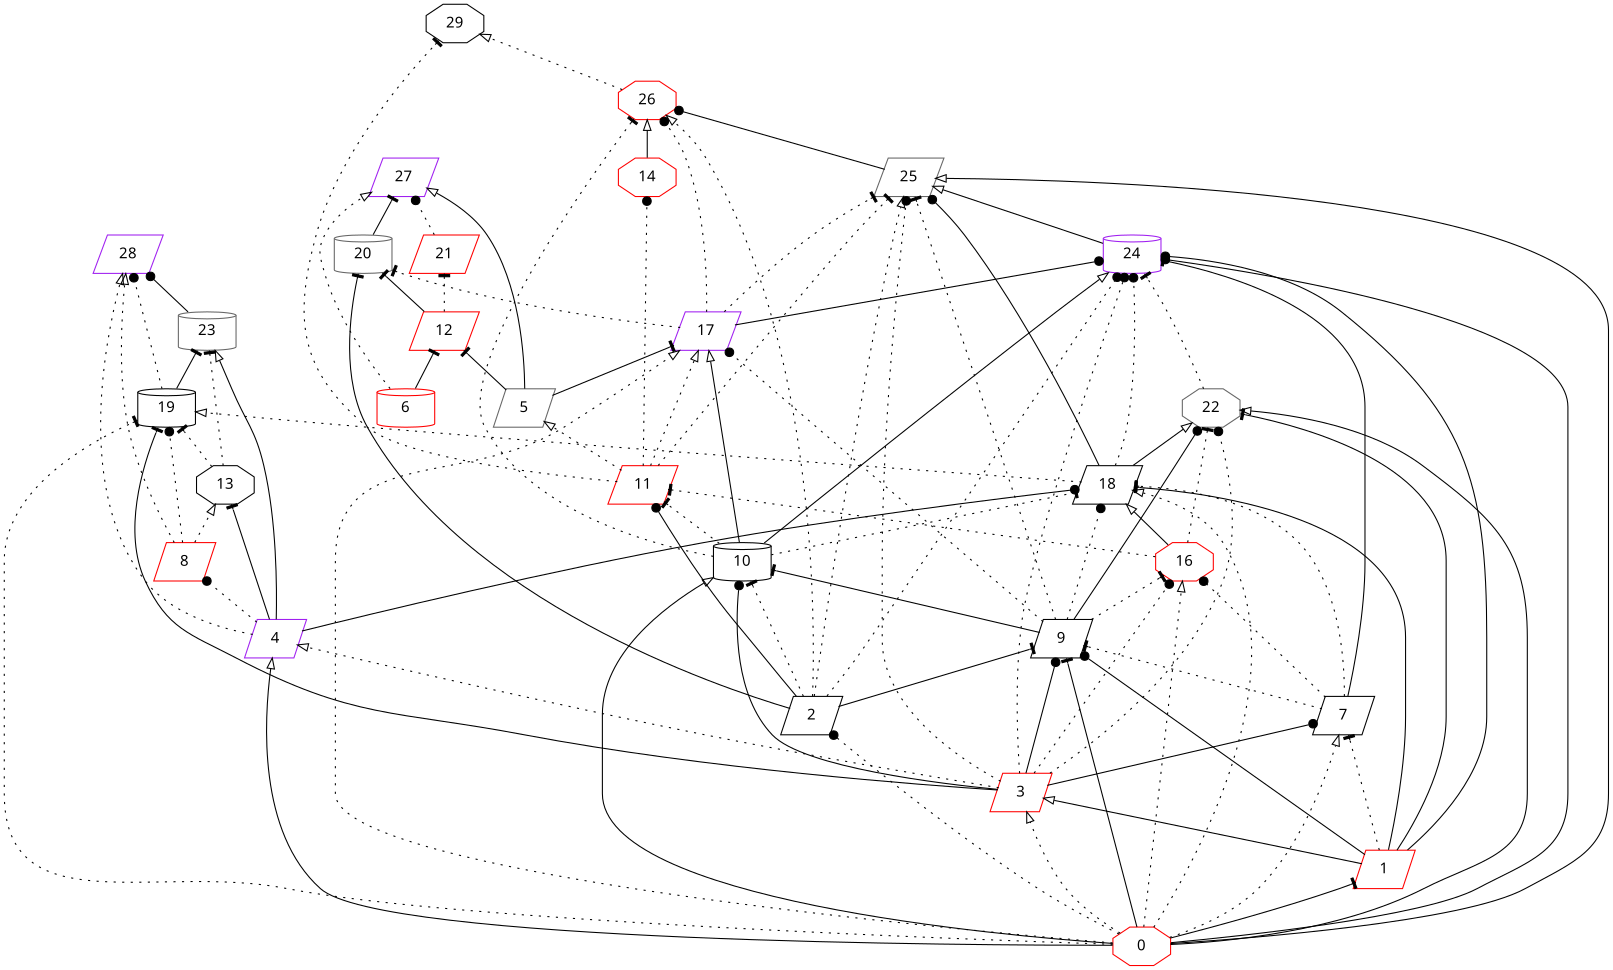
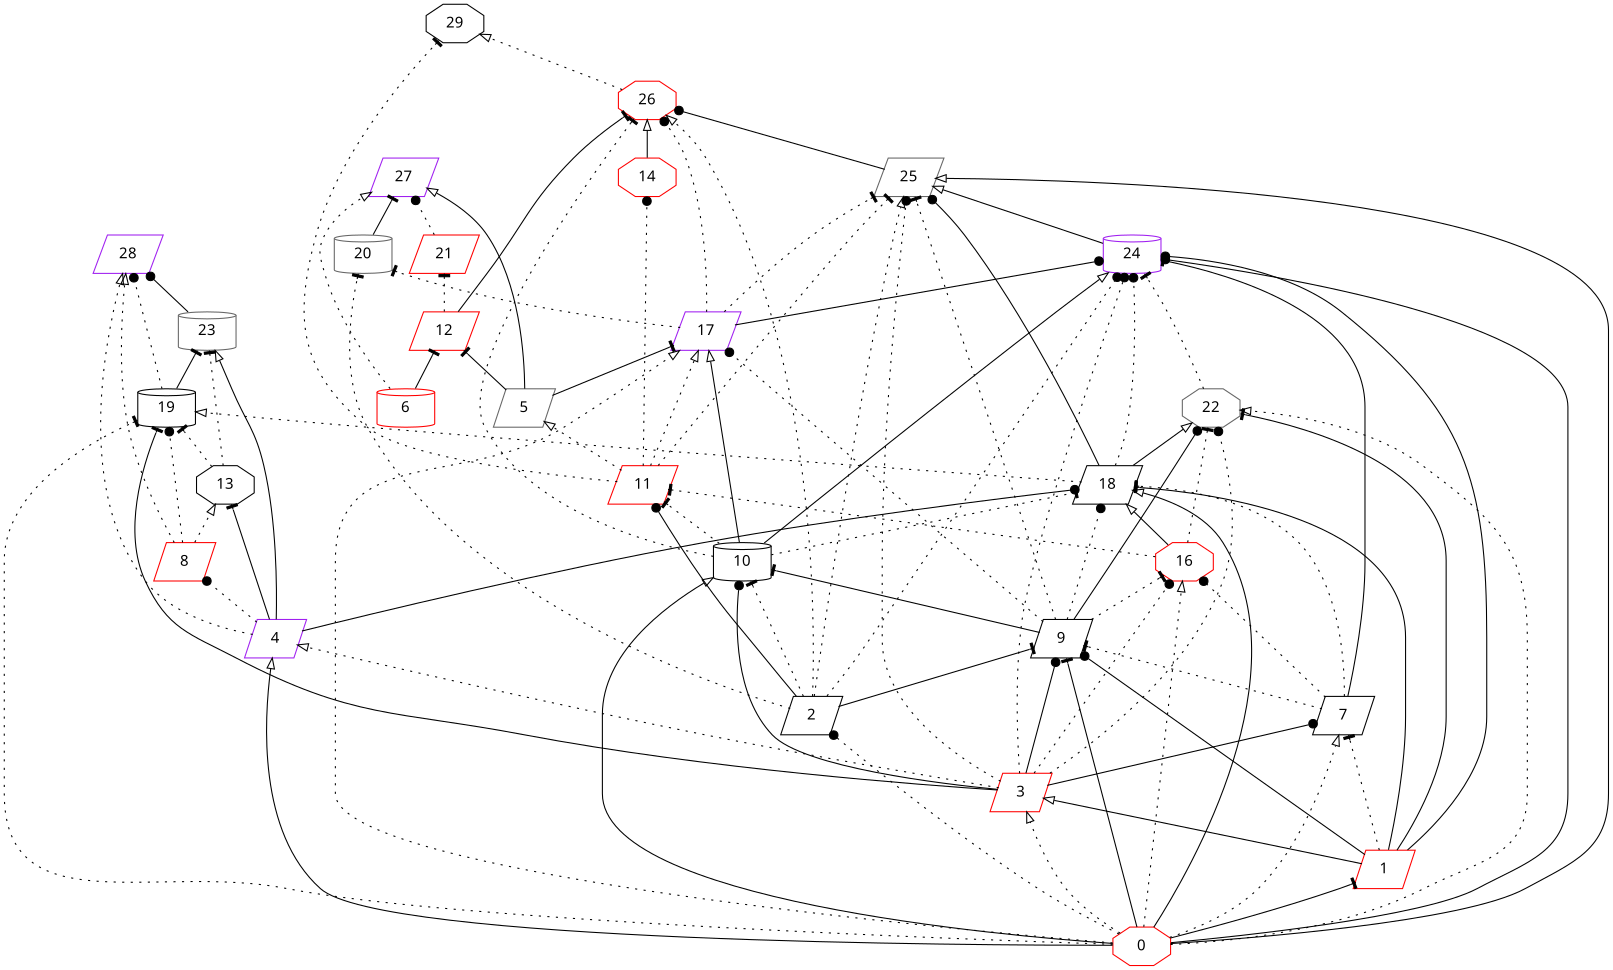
(405, 294) -> (532, 207)
(491, 562) -> (491, 562)
(1246, 707) -> (1246, 707)
(1527, 725) -> (1527, 725)
